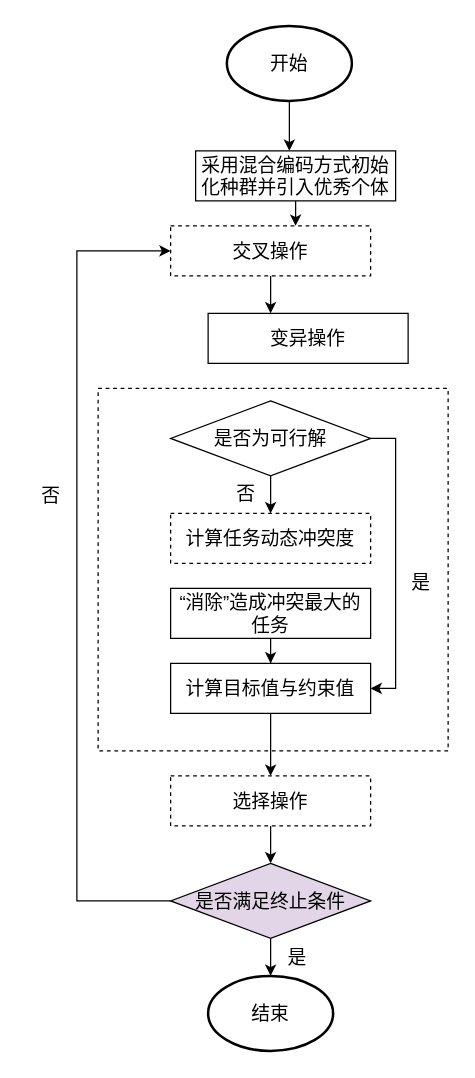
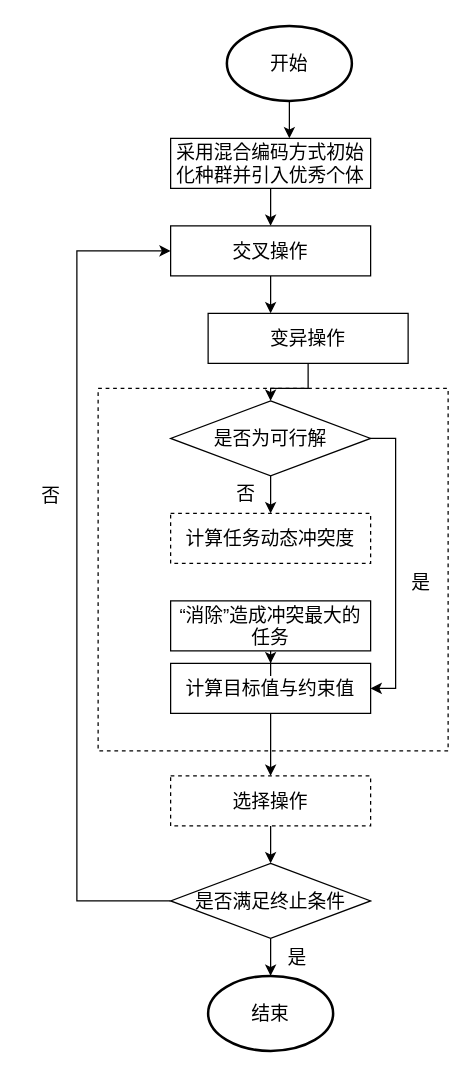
(296, 176) -> (271, 163)
(271, 251) -> (271, 251)
none -> (300, 388)
(271, 613) -> (271, 626)
(271, 901) -> (271, 901)
